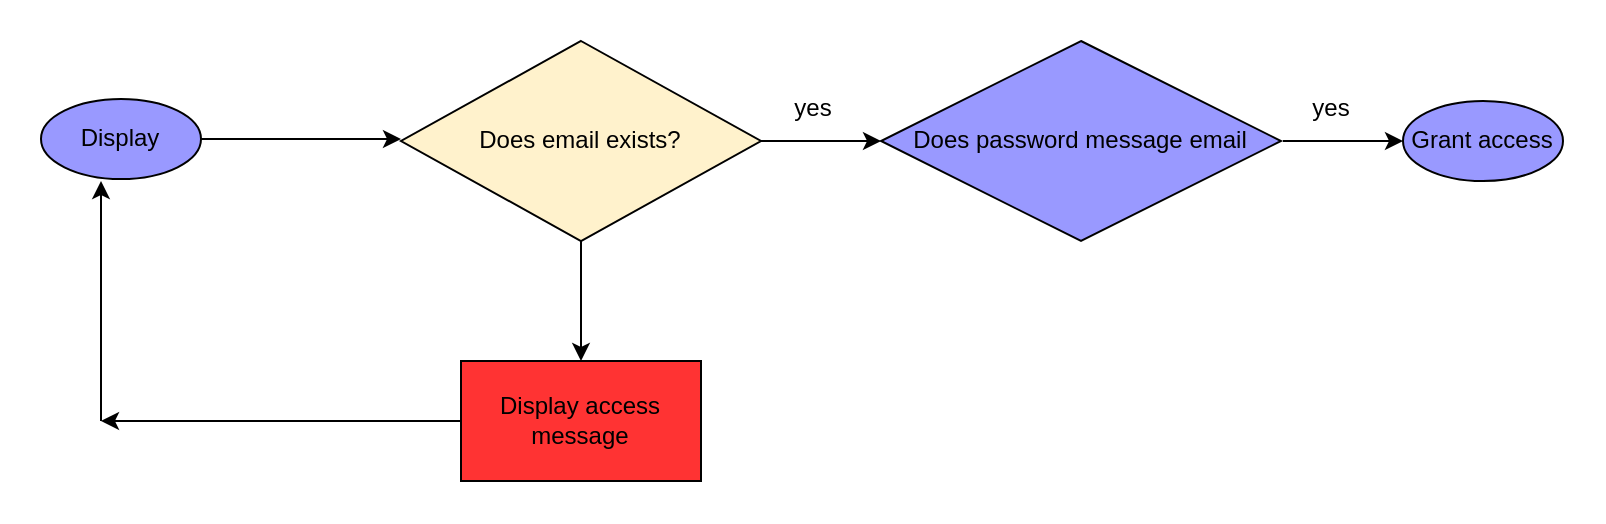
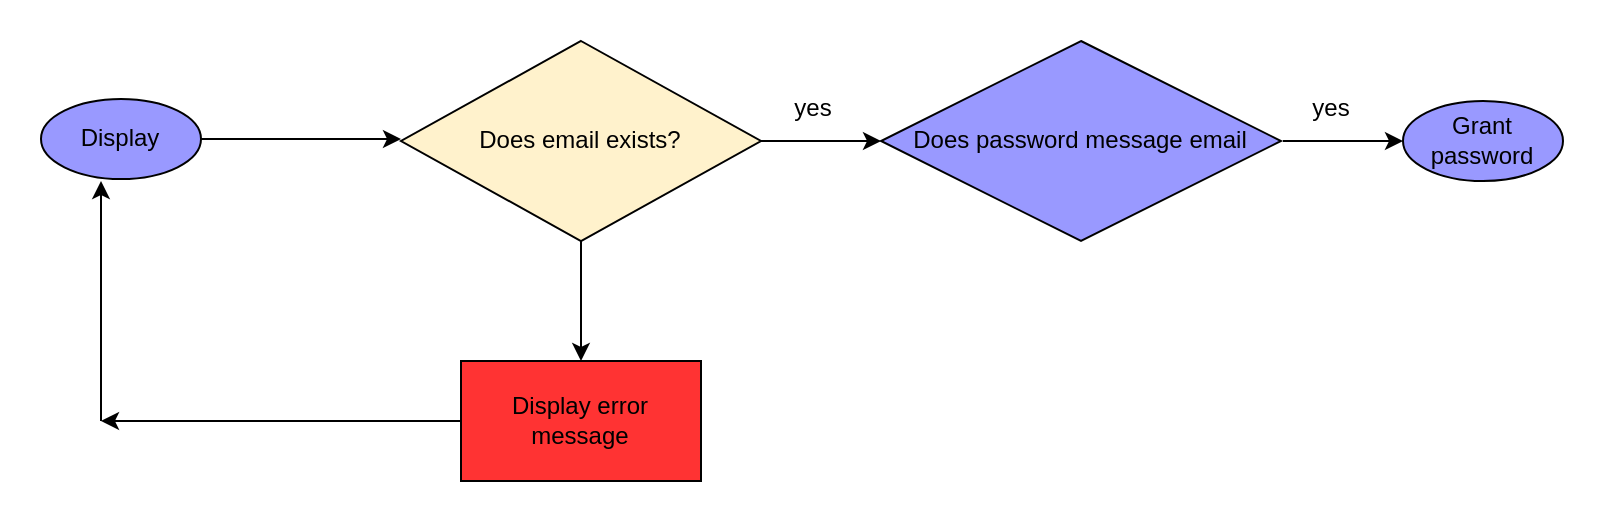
(1483, 141) -> (1483, 141)
(581, 421) -> (581, 421)
